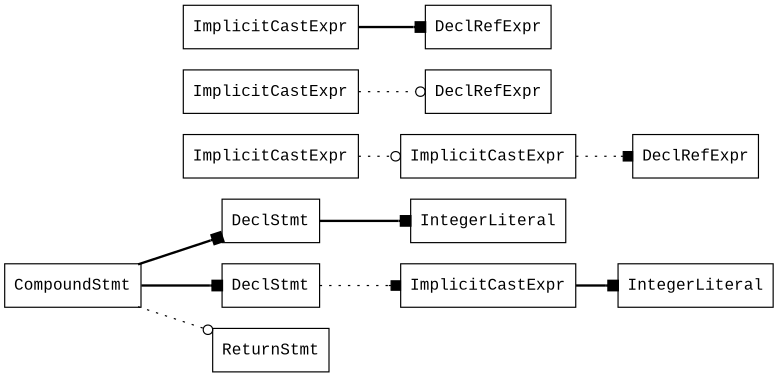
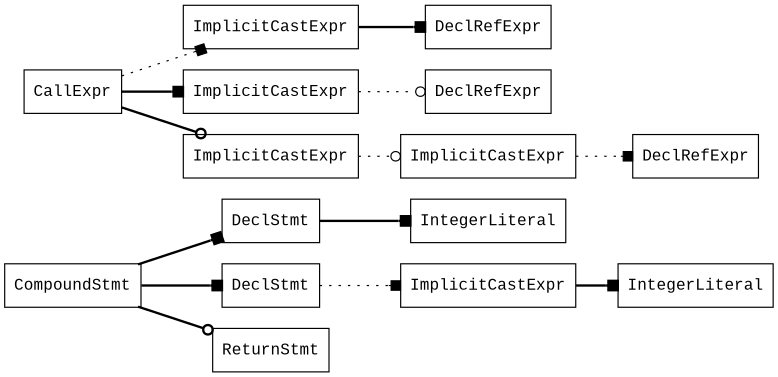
none -> (73, 92)
(171, 317) -> (171, 317)
